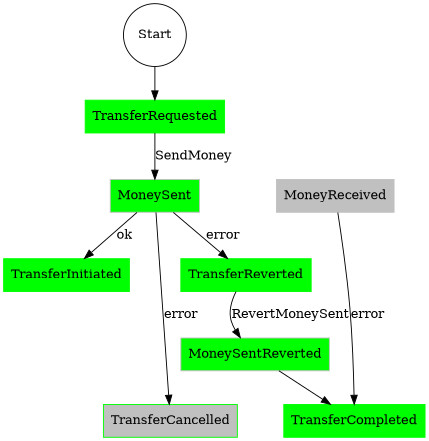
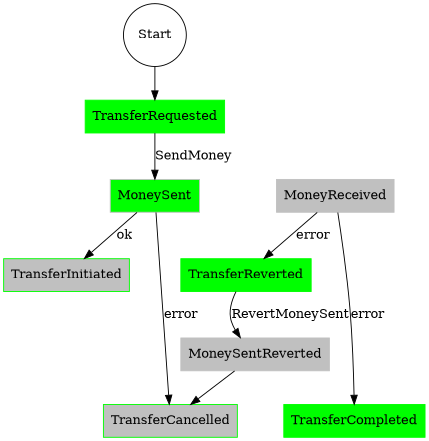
(197, 232) -> (294, 232)
(67, 275) -> (67, 275)
(255, 354) -> (255, 354)
(301, 385) -> (216, 385)
